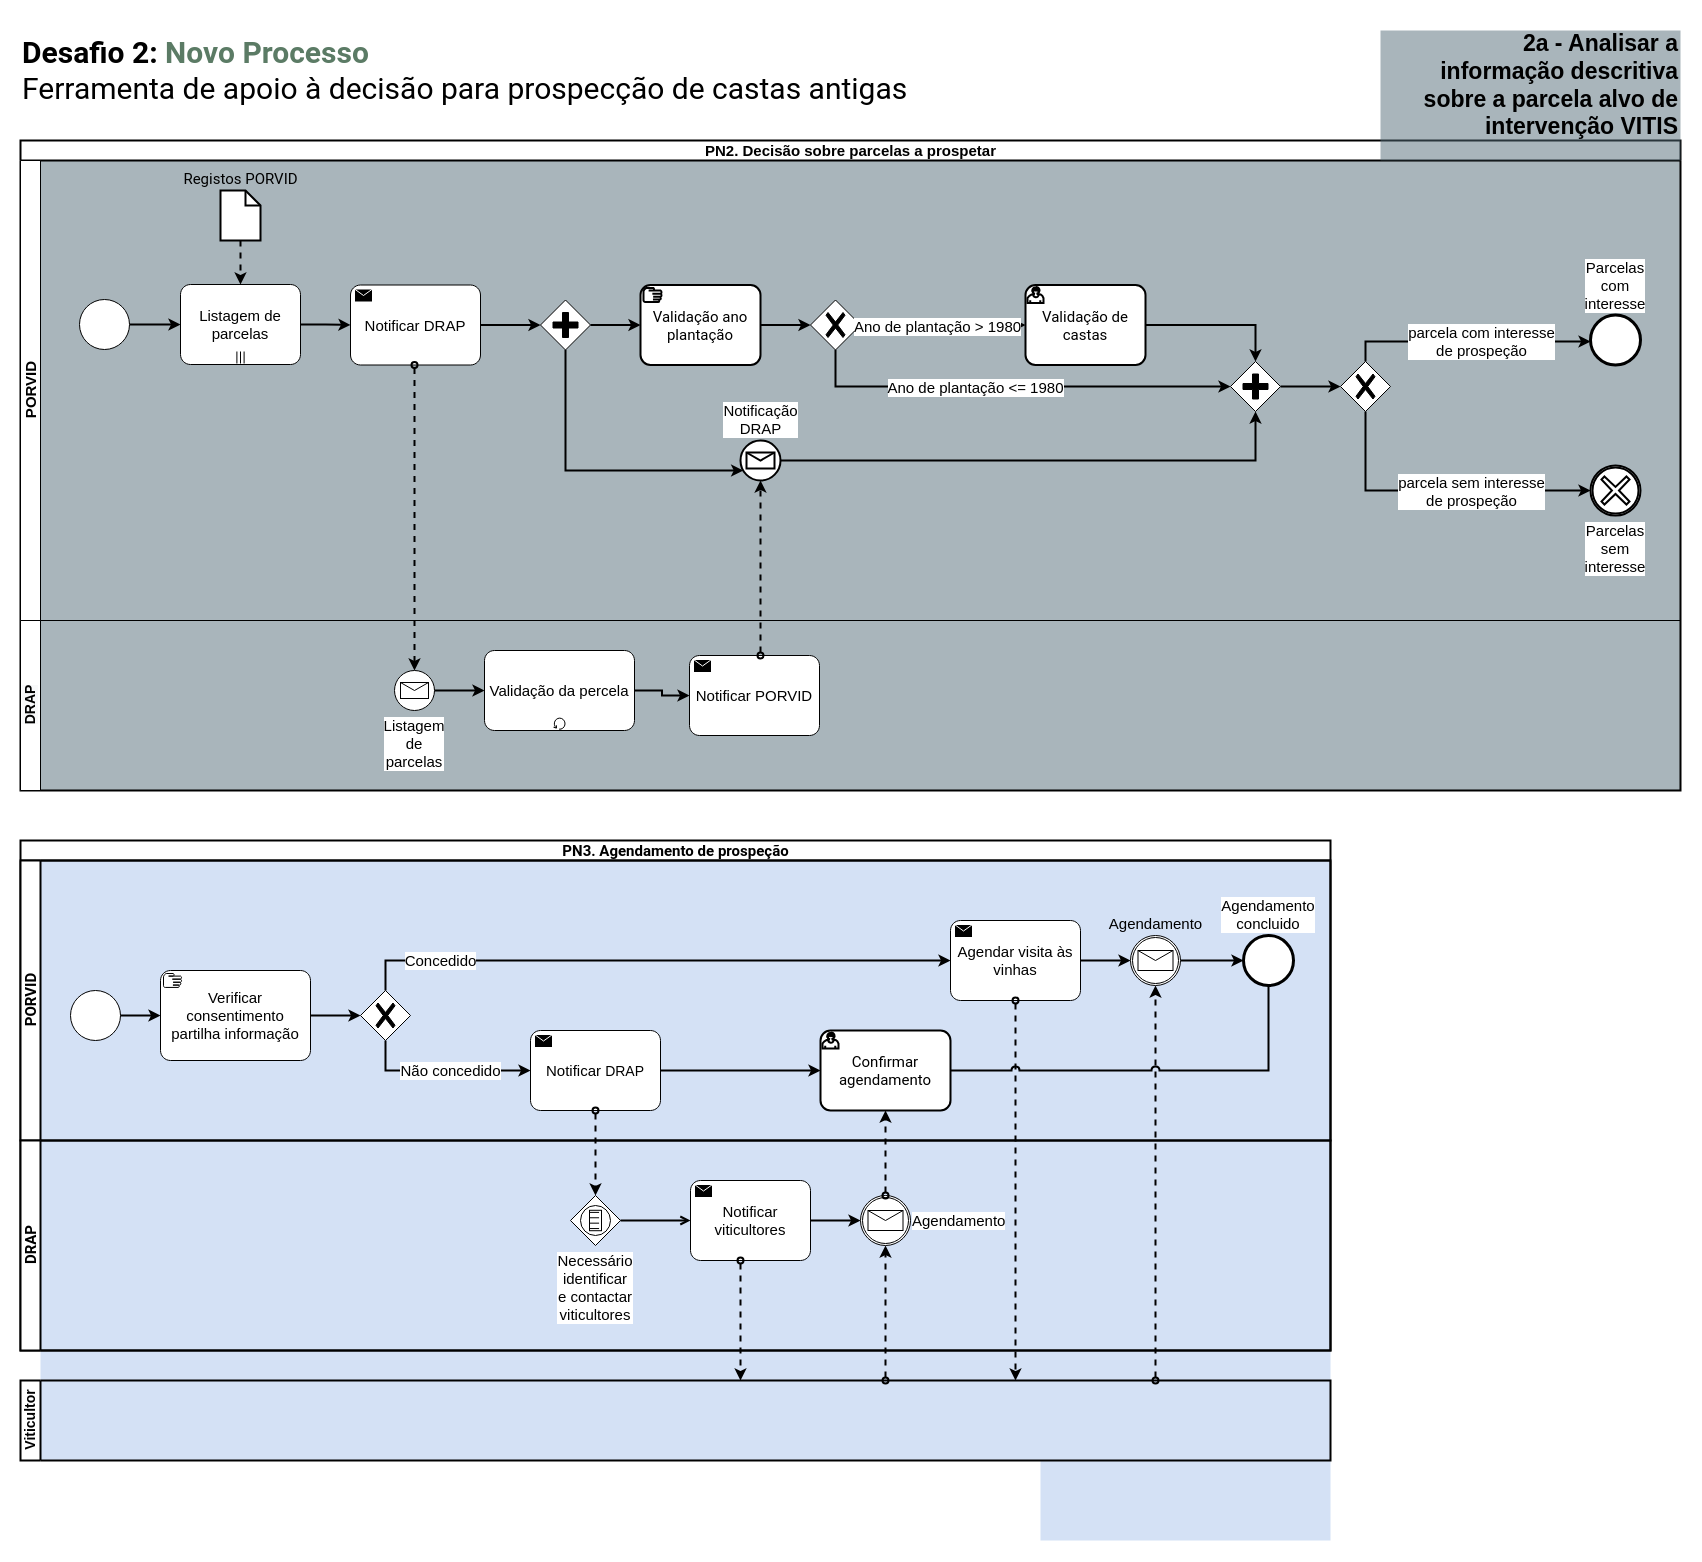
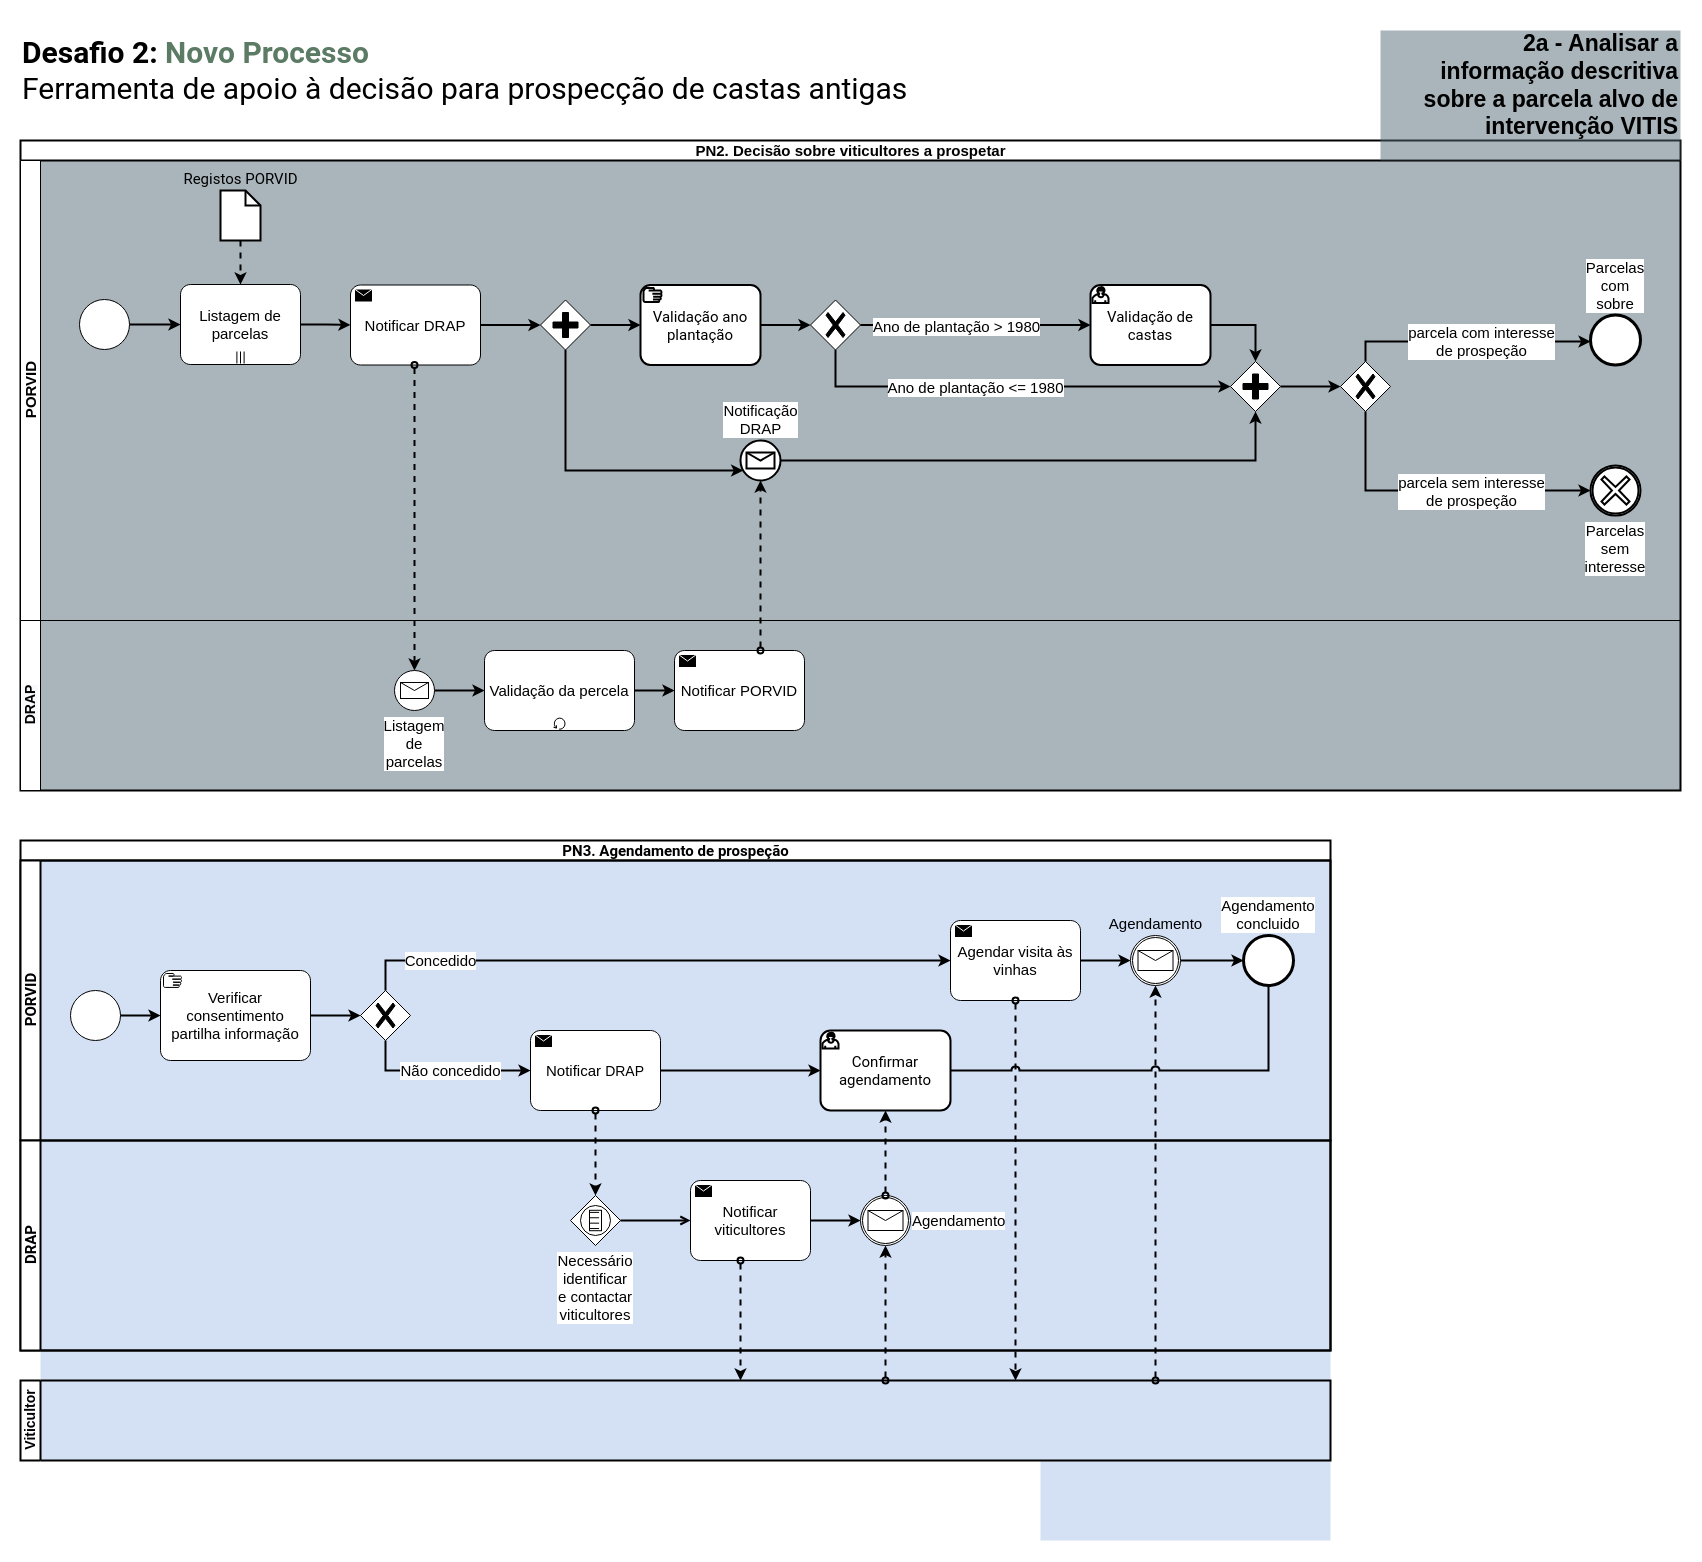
(851, 151) -> (851, 151)
(1616, 277) -> (1616, 286)
(1086, 325) -> (1151, 325)
(755, 696) -> (740, 691)
